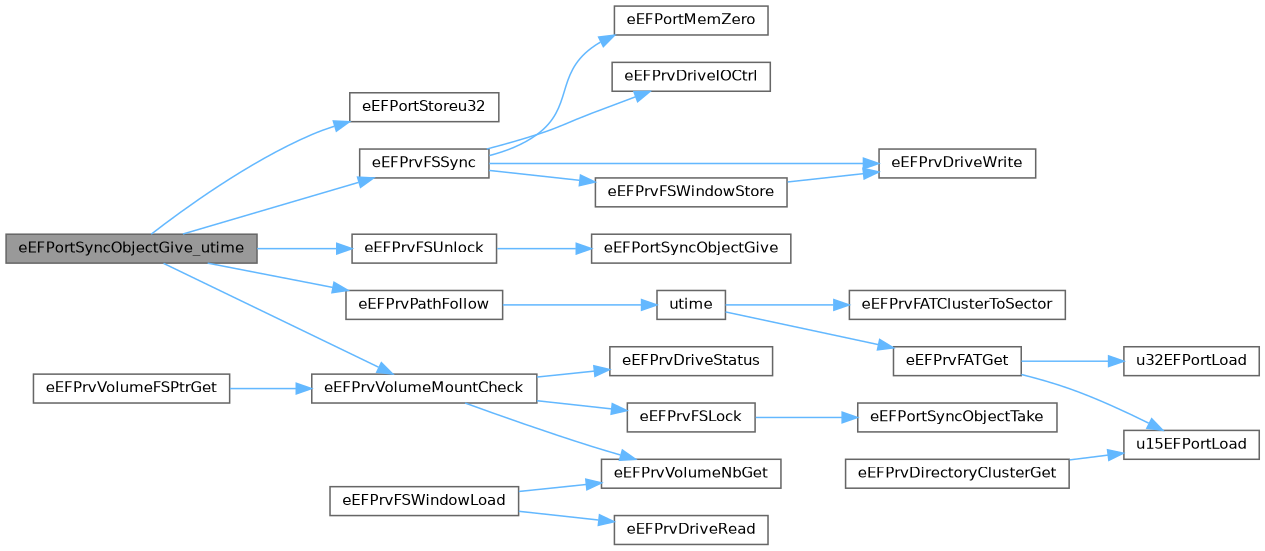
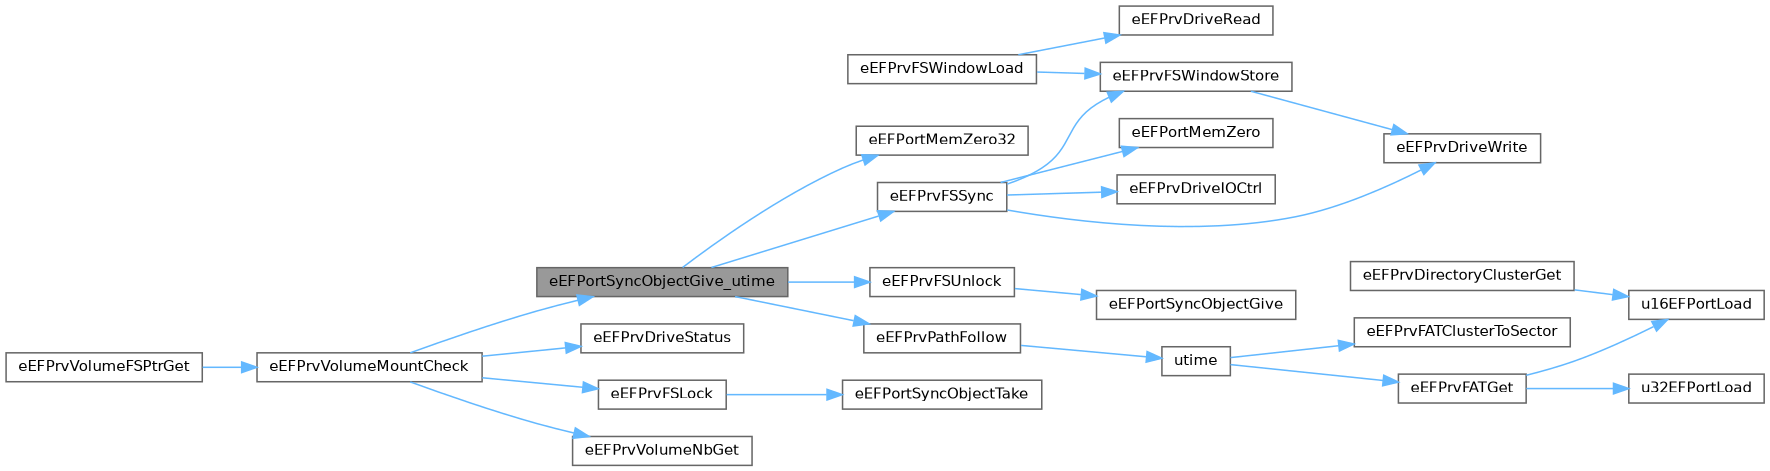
(424, 107) -> (942, 141)
(271, 315) -> (493, 324)
(1192, 445) -> (1696, 305)
(553, 488) -> (1061, 73)
